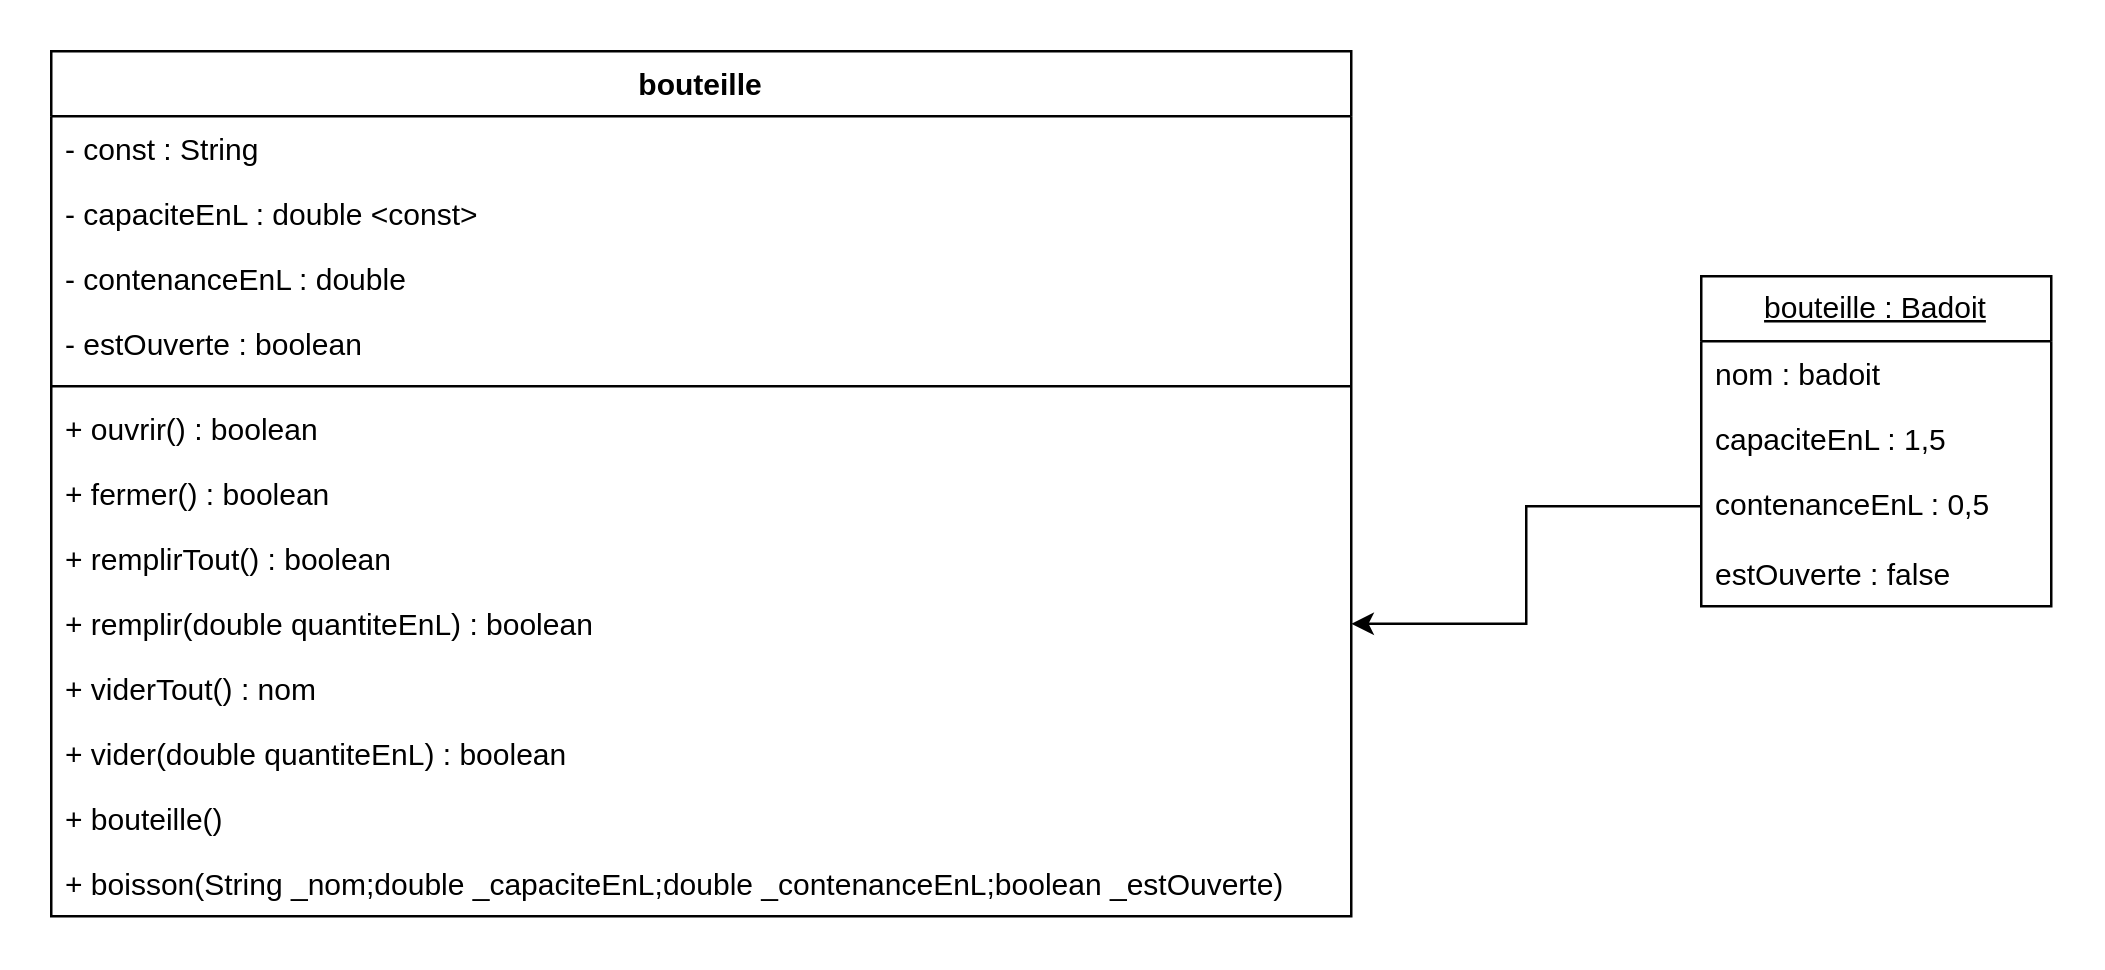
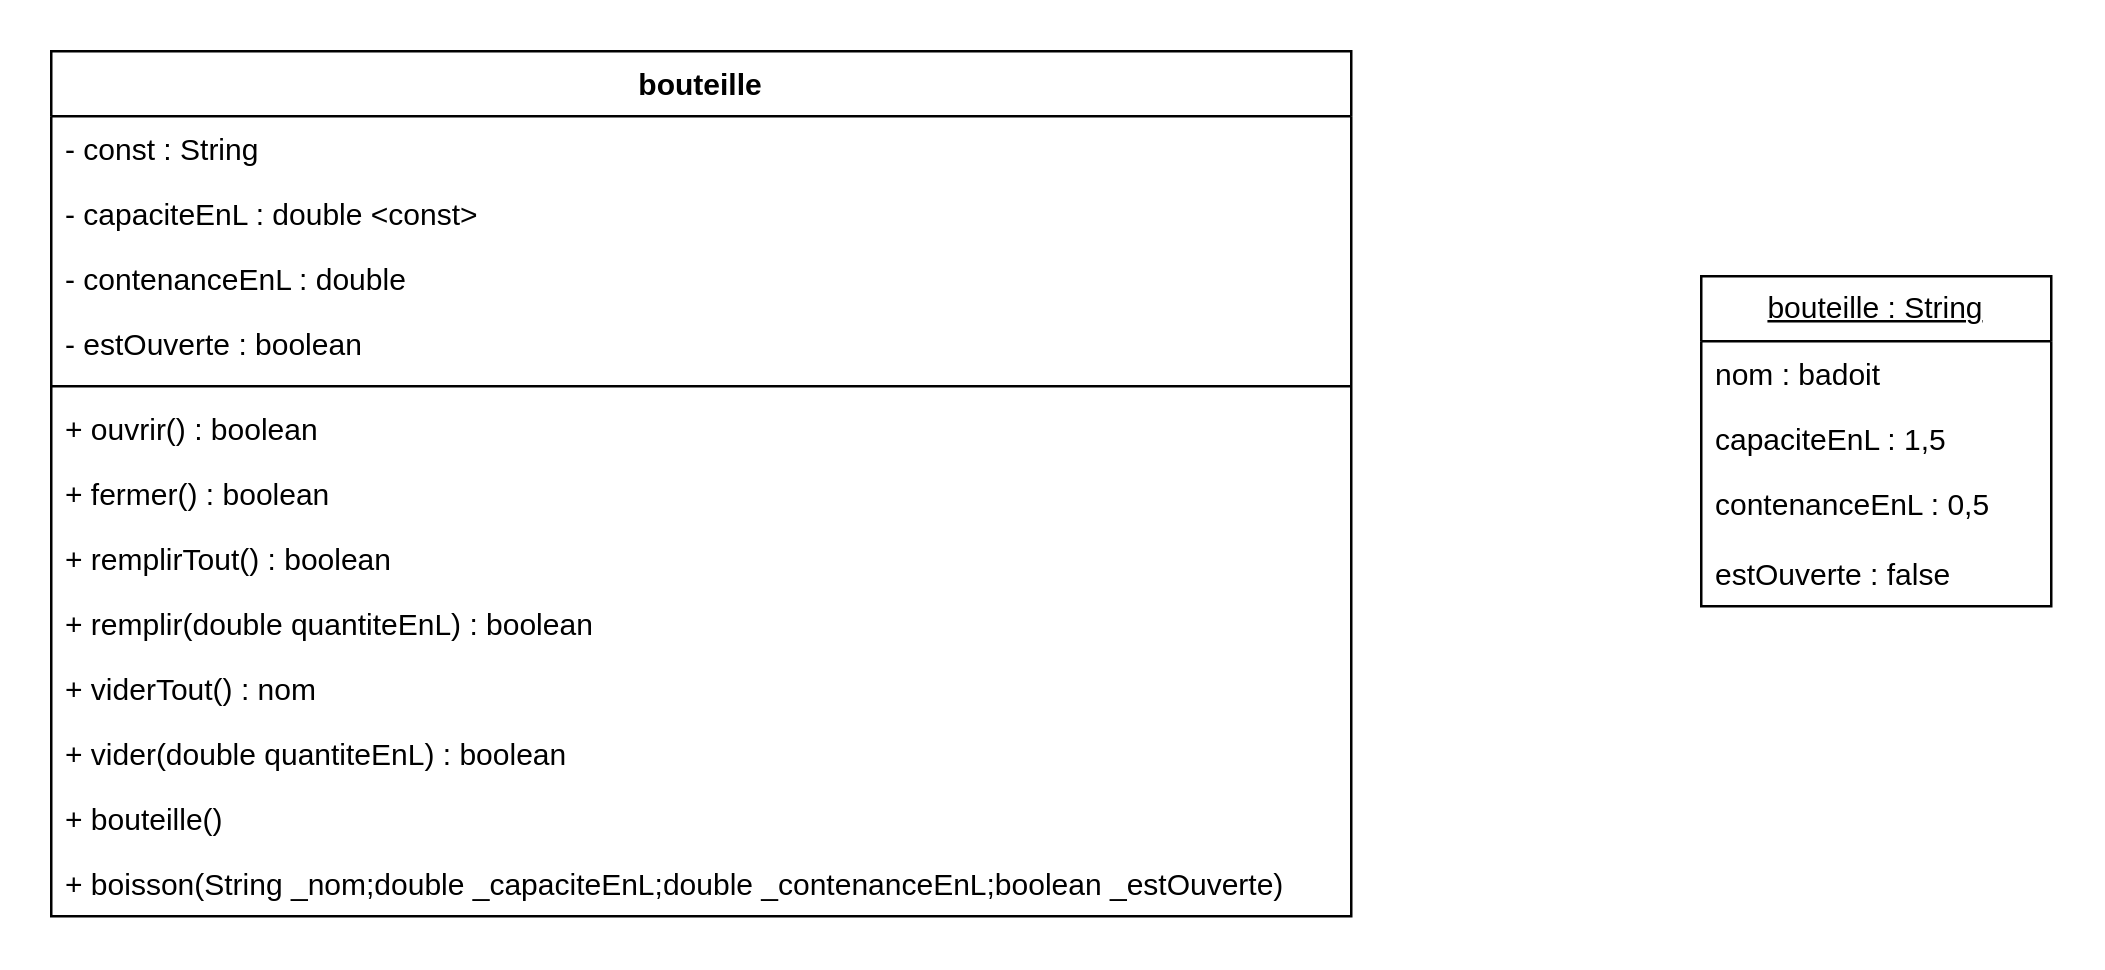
(1876, 309) -> (1876, 309)
(1526, 556) -> none
